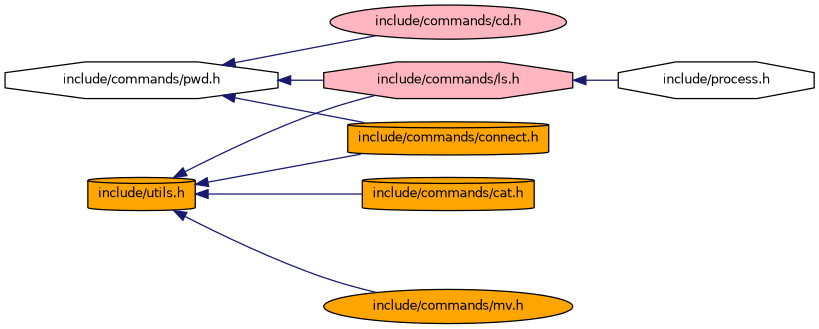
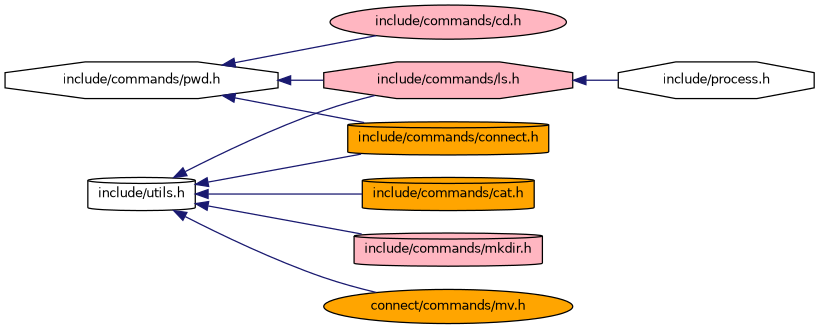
(142, 194) -> (142, 194)
none -> (448, 250)
(448, 306) -> (448, 306)
